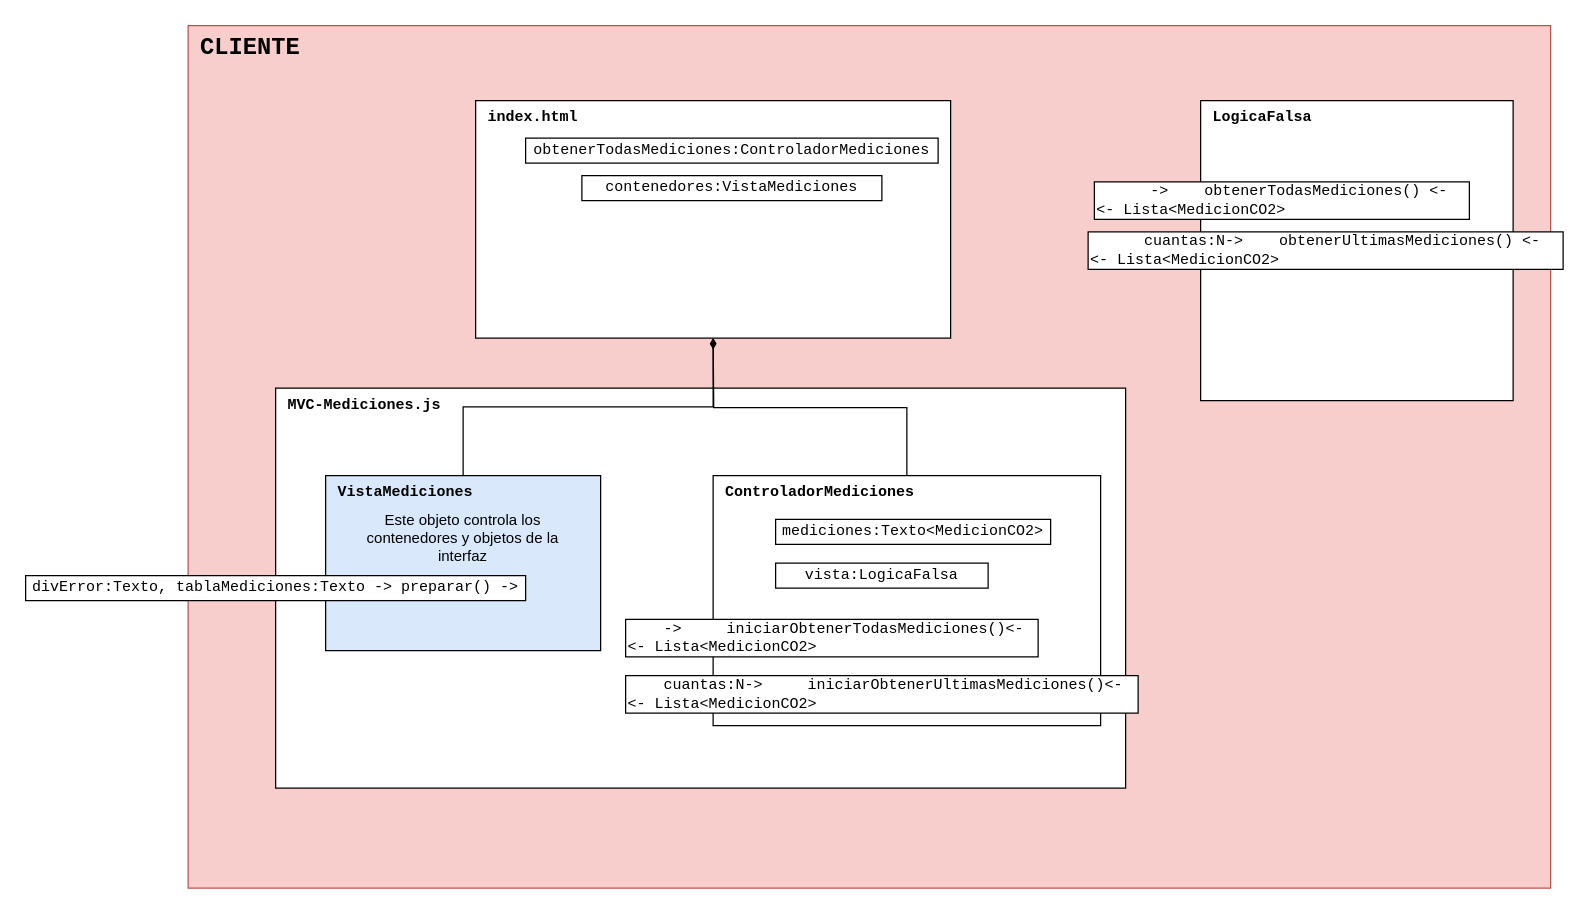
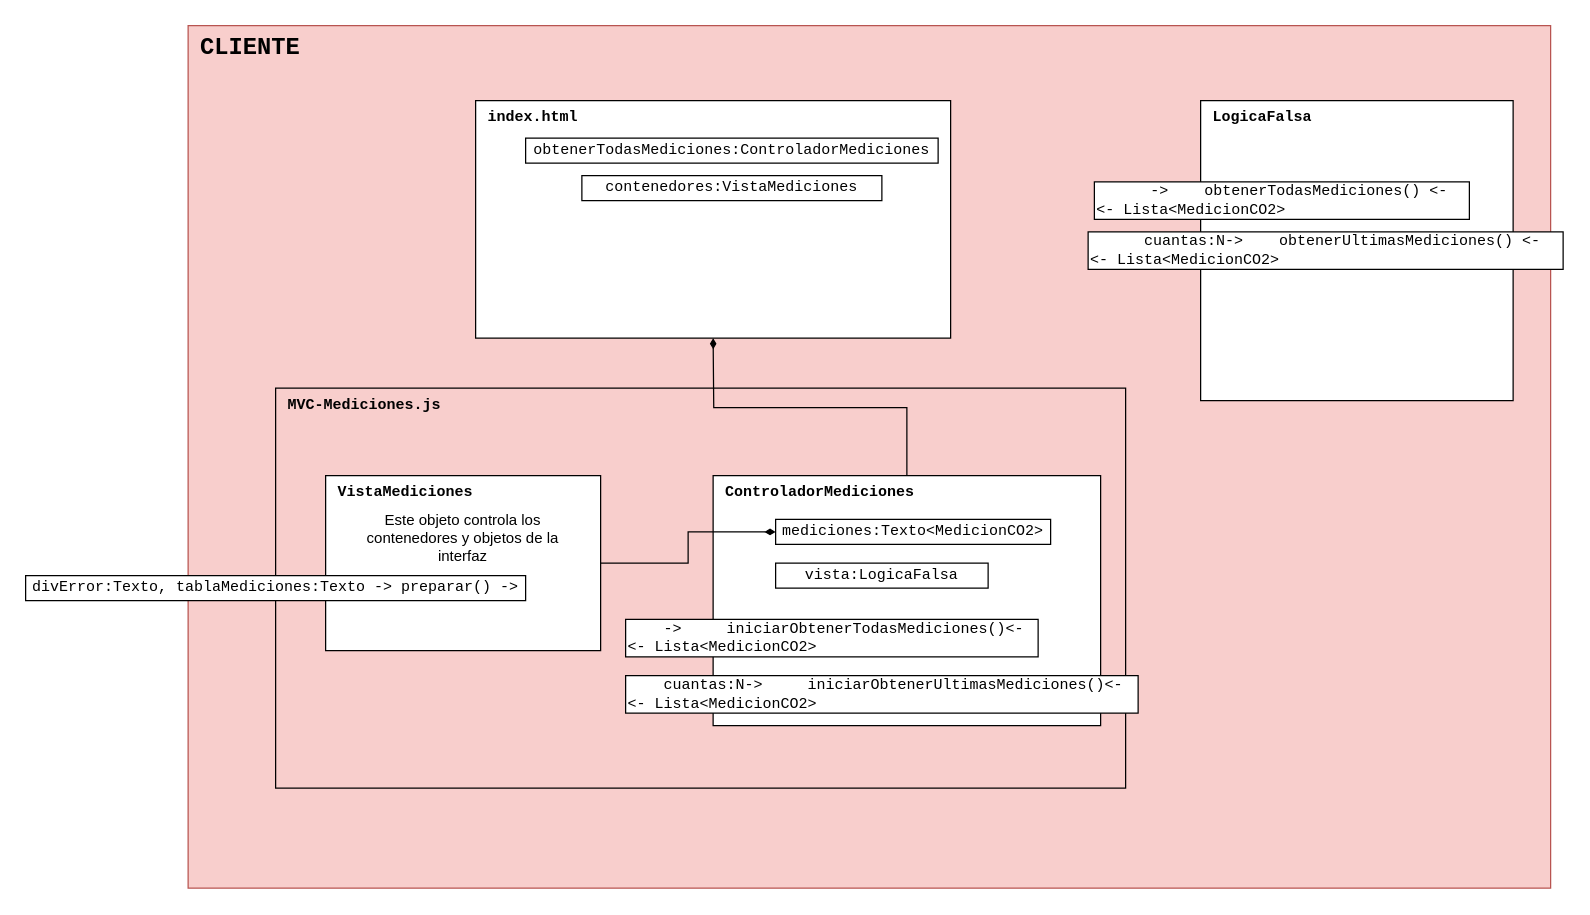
(552, 407) -> (688, 553)
(463, 563) -> (463, 563)
(701, 588) -> (701, 588)
